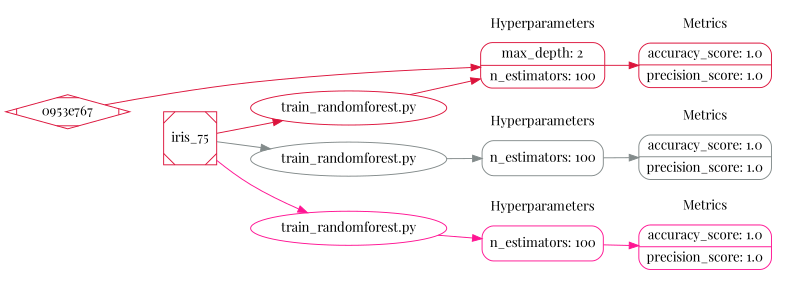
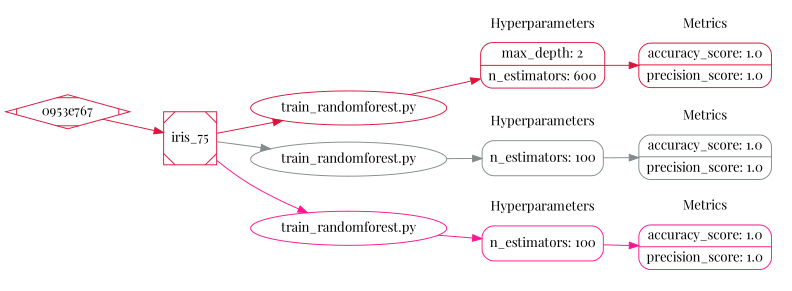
(543, 76) -> (543, 76)
(287, 79) -> (128, 125)
